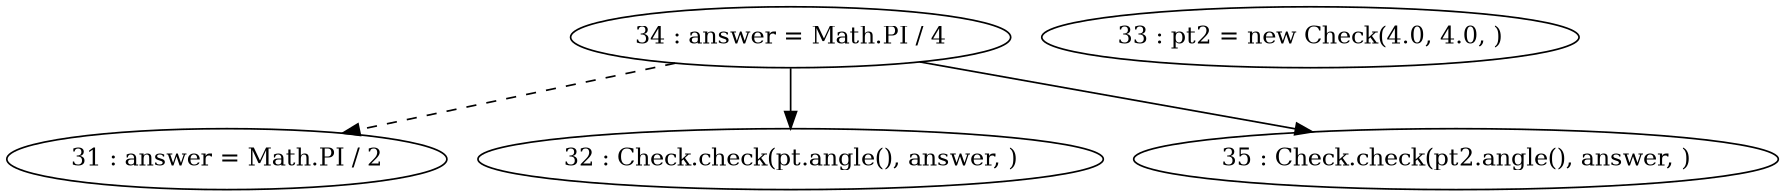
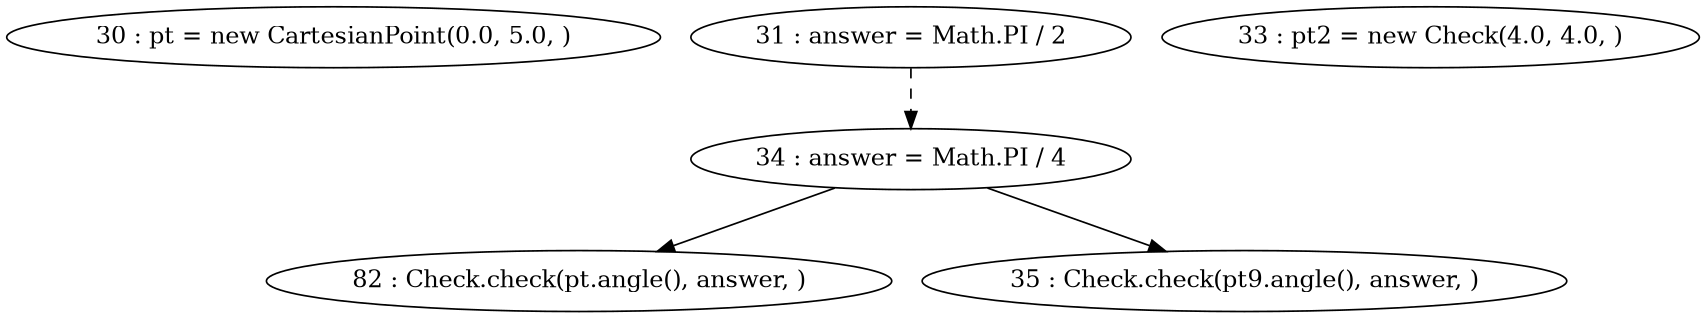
none -> (334, 37)
(517, 96) -> (911, 90)
(791, 159) -> (579, 281)
(1456, 159) -> (1244, 281)
